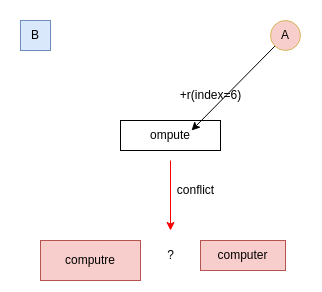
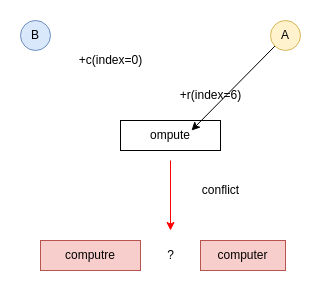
(36, 36) -> (36, 36)
(286, 36) -> (286, 36)
none -> (111, 61)
(196, 191) -> (221, 191)
(91, 261) -> (91, 256)
